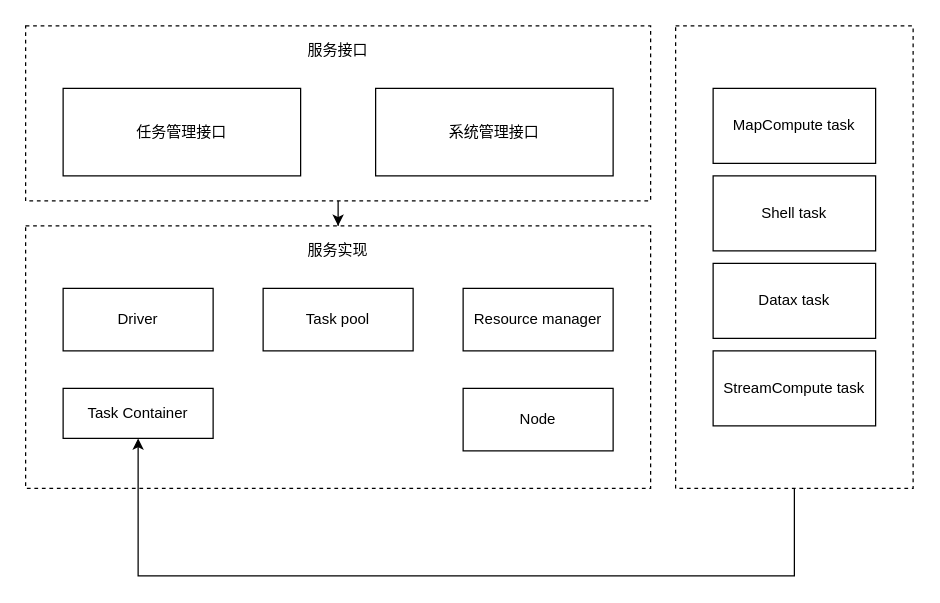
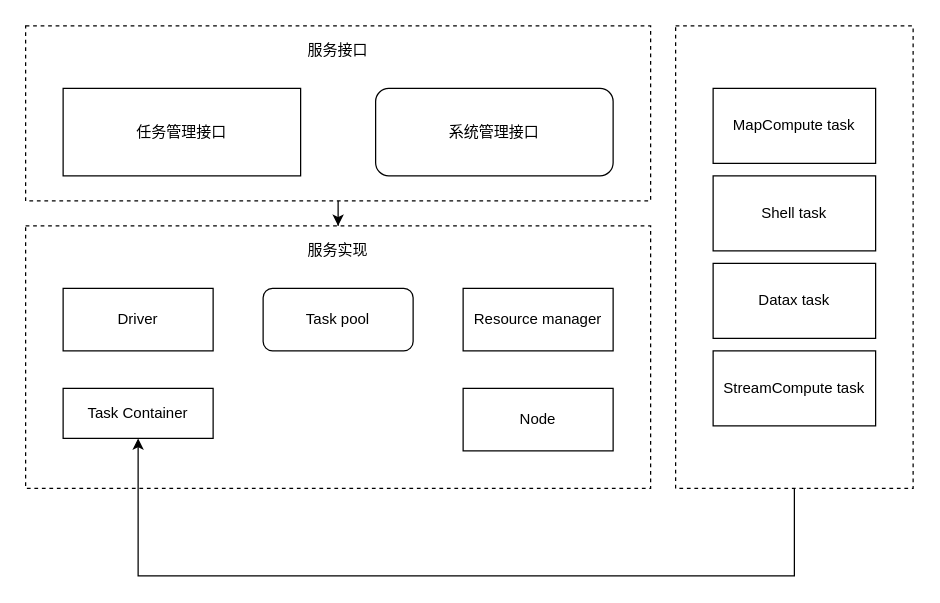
(494, 132) -> (494, 132)
(338, 319) -> (338, 319)
